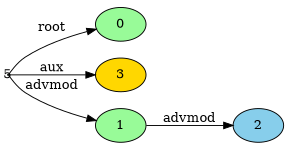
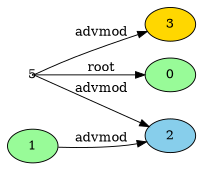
(52, 68) -> (102, 32)
(44, 103) -> (87, 99)
